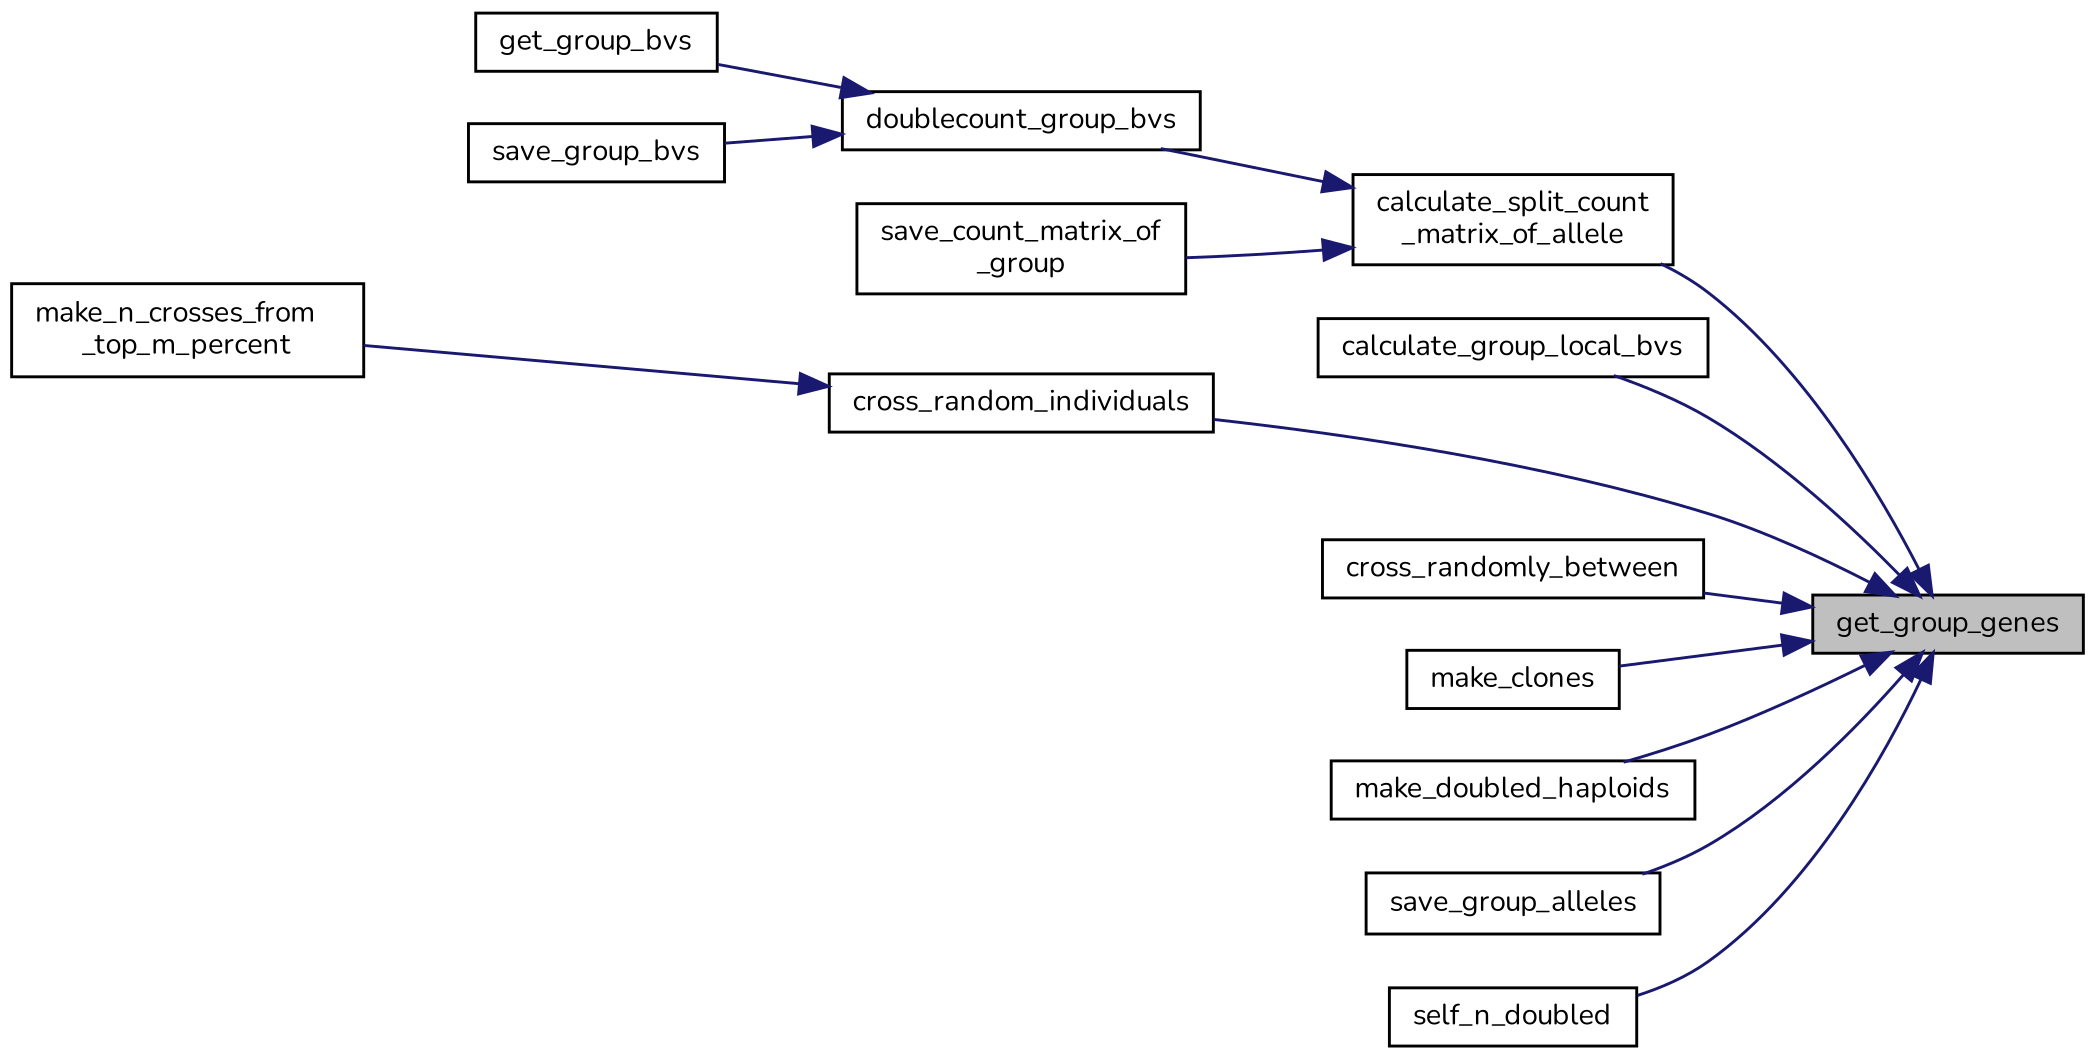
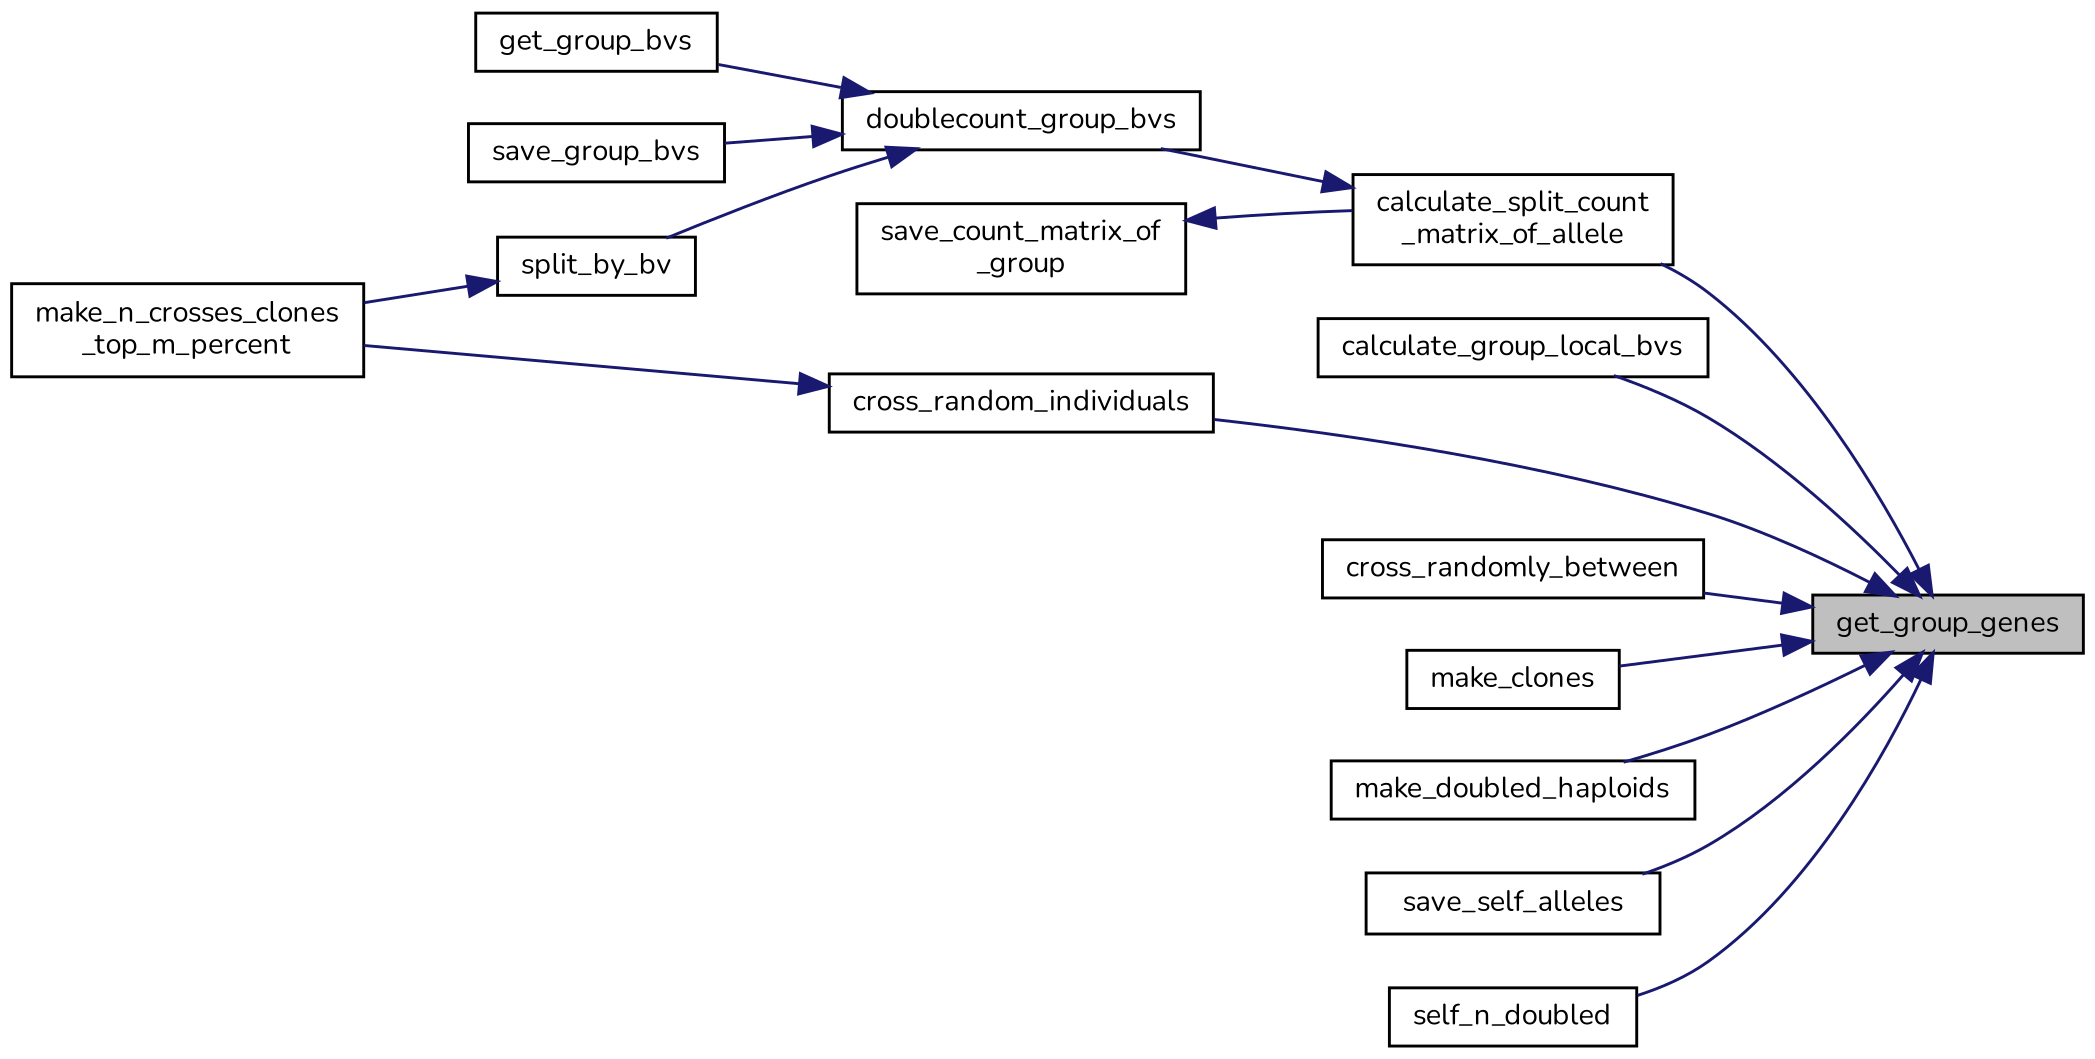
(1255, 255) -> (1284, 214)
none -> (596, 266)
(188, 330) -> (188, 330)
(1513, 903) -> (1513, 903)
